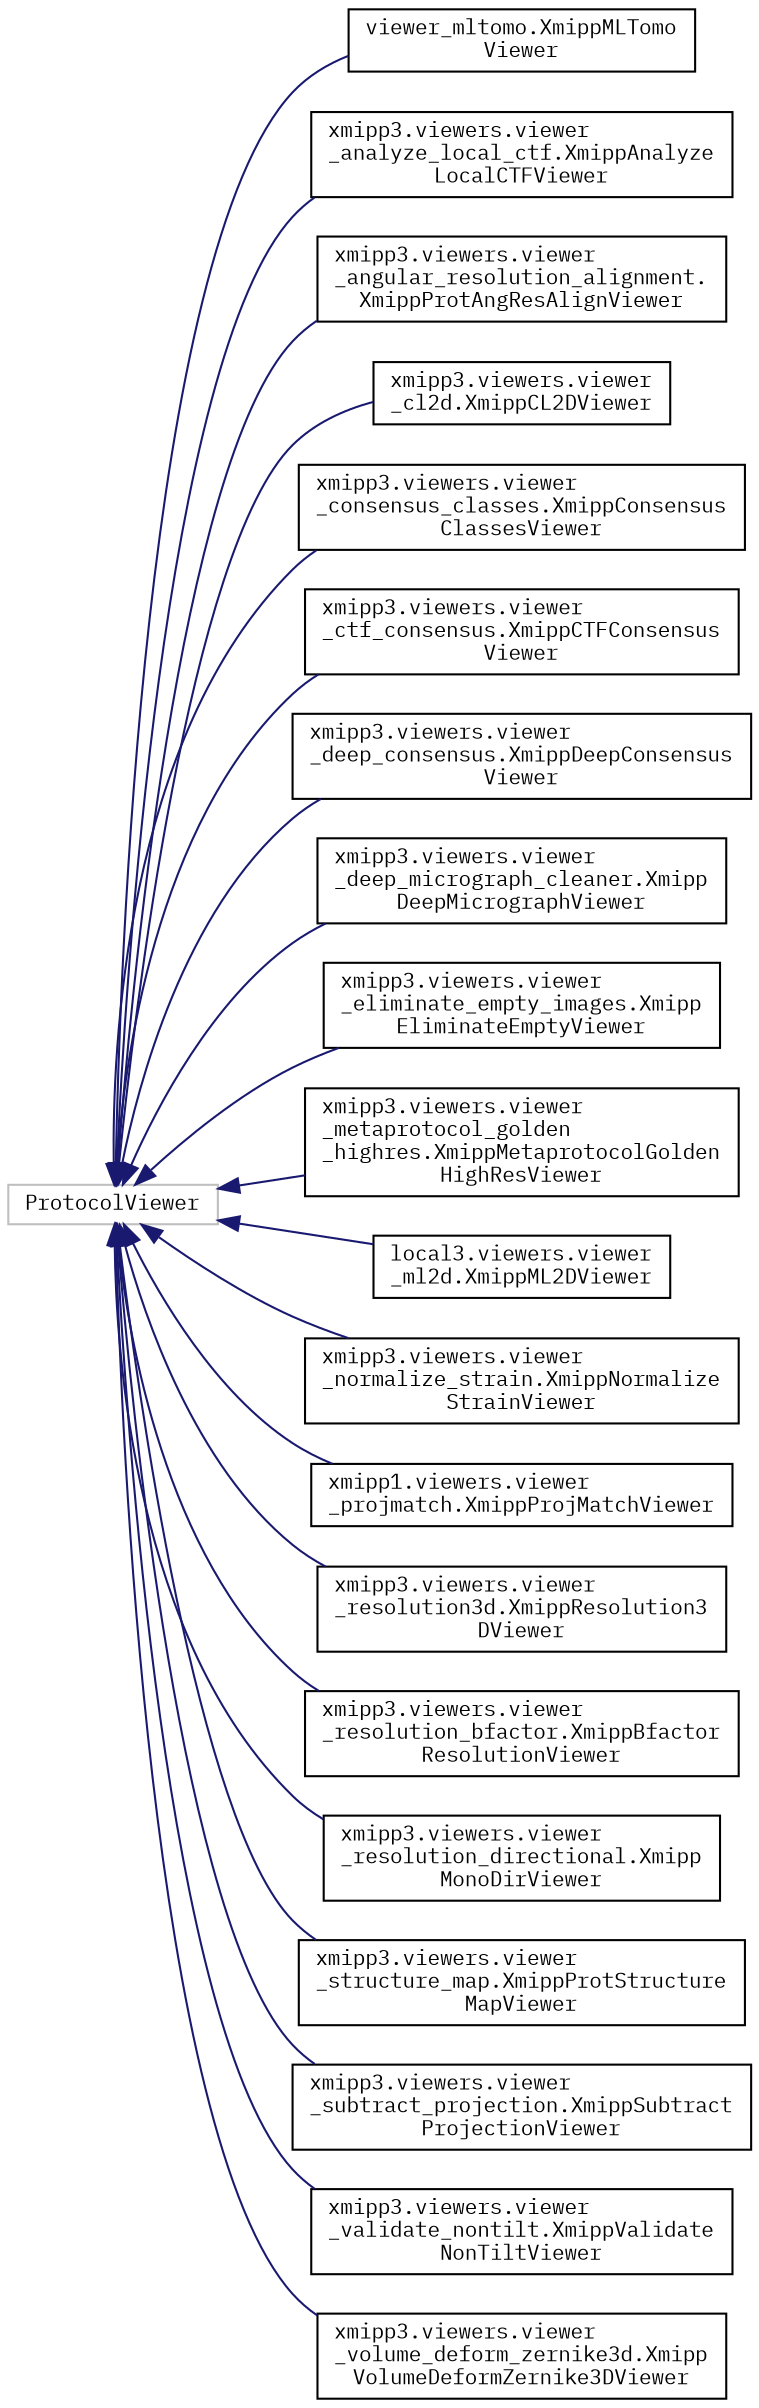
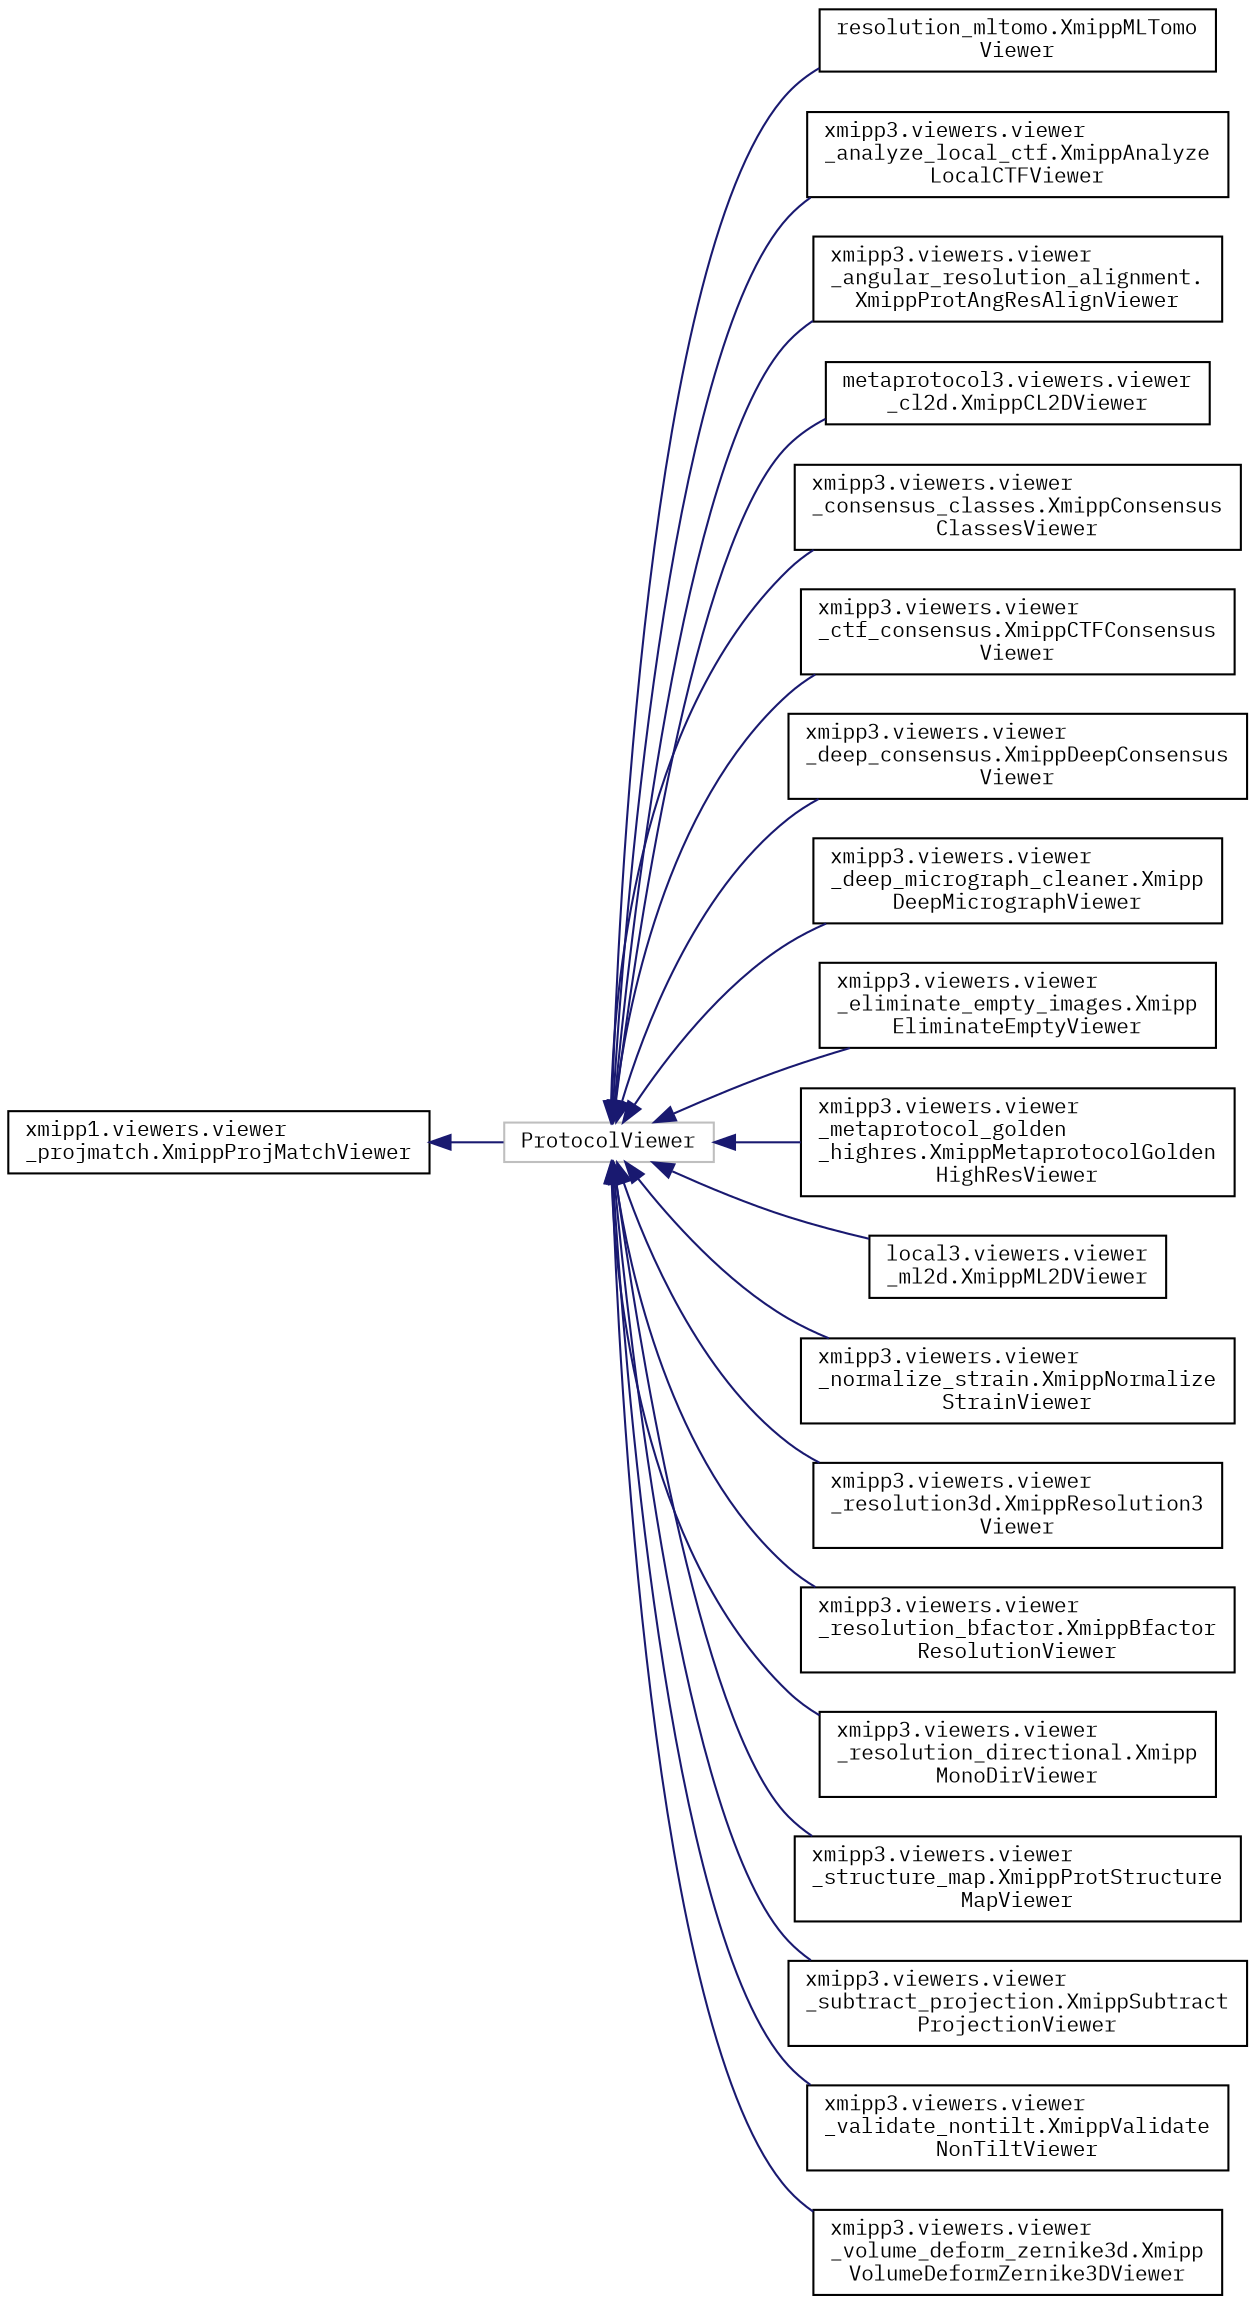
(522, 40) -> (1018, 40)
(522, 393) -> (1018, 393)
(214, 1371) -> (477, 1142)
(522, 1609) -> (1018, 1505)
